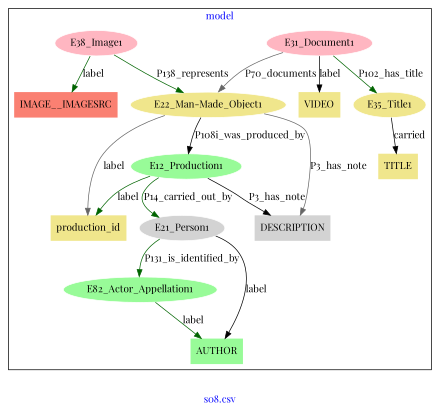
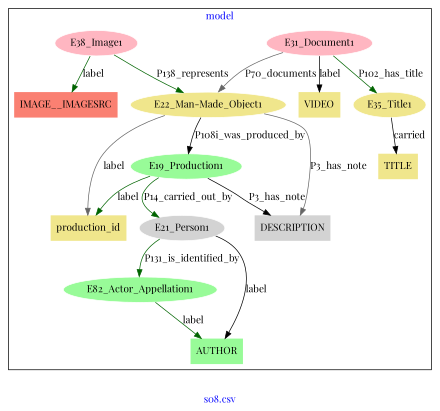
(186, 166) -> (186, 166)
